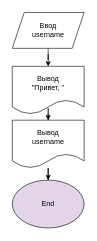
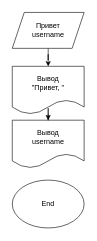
(48, 30) -> (48, 30)
(48, 176) -> none
(48, 204) -> (48, 204)
